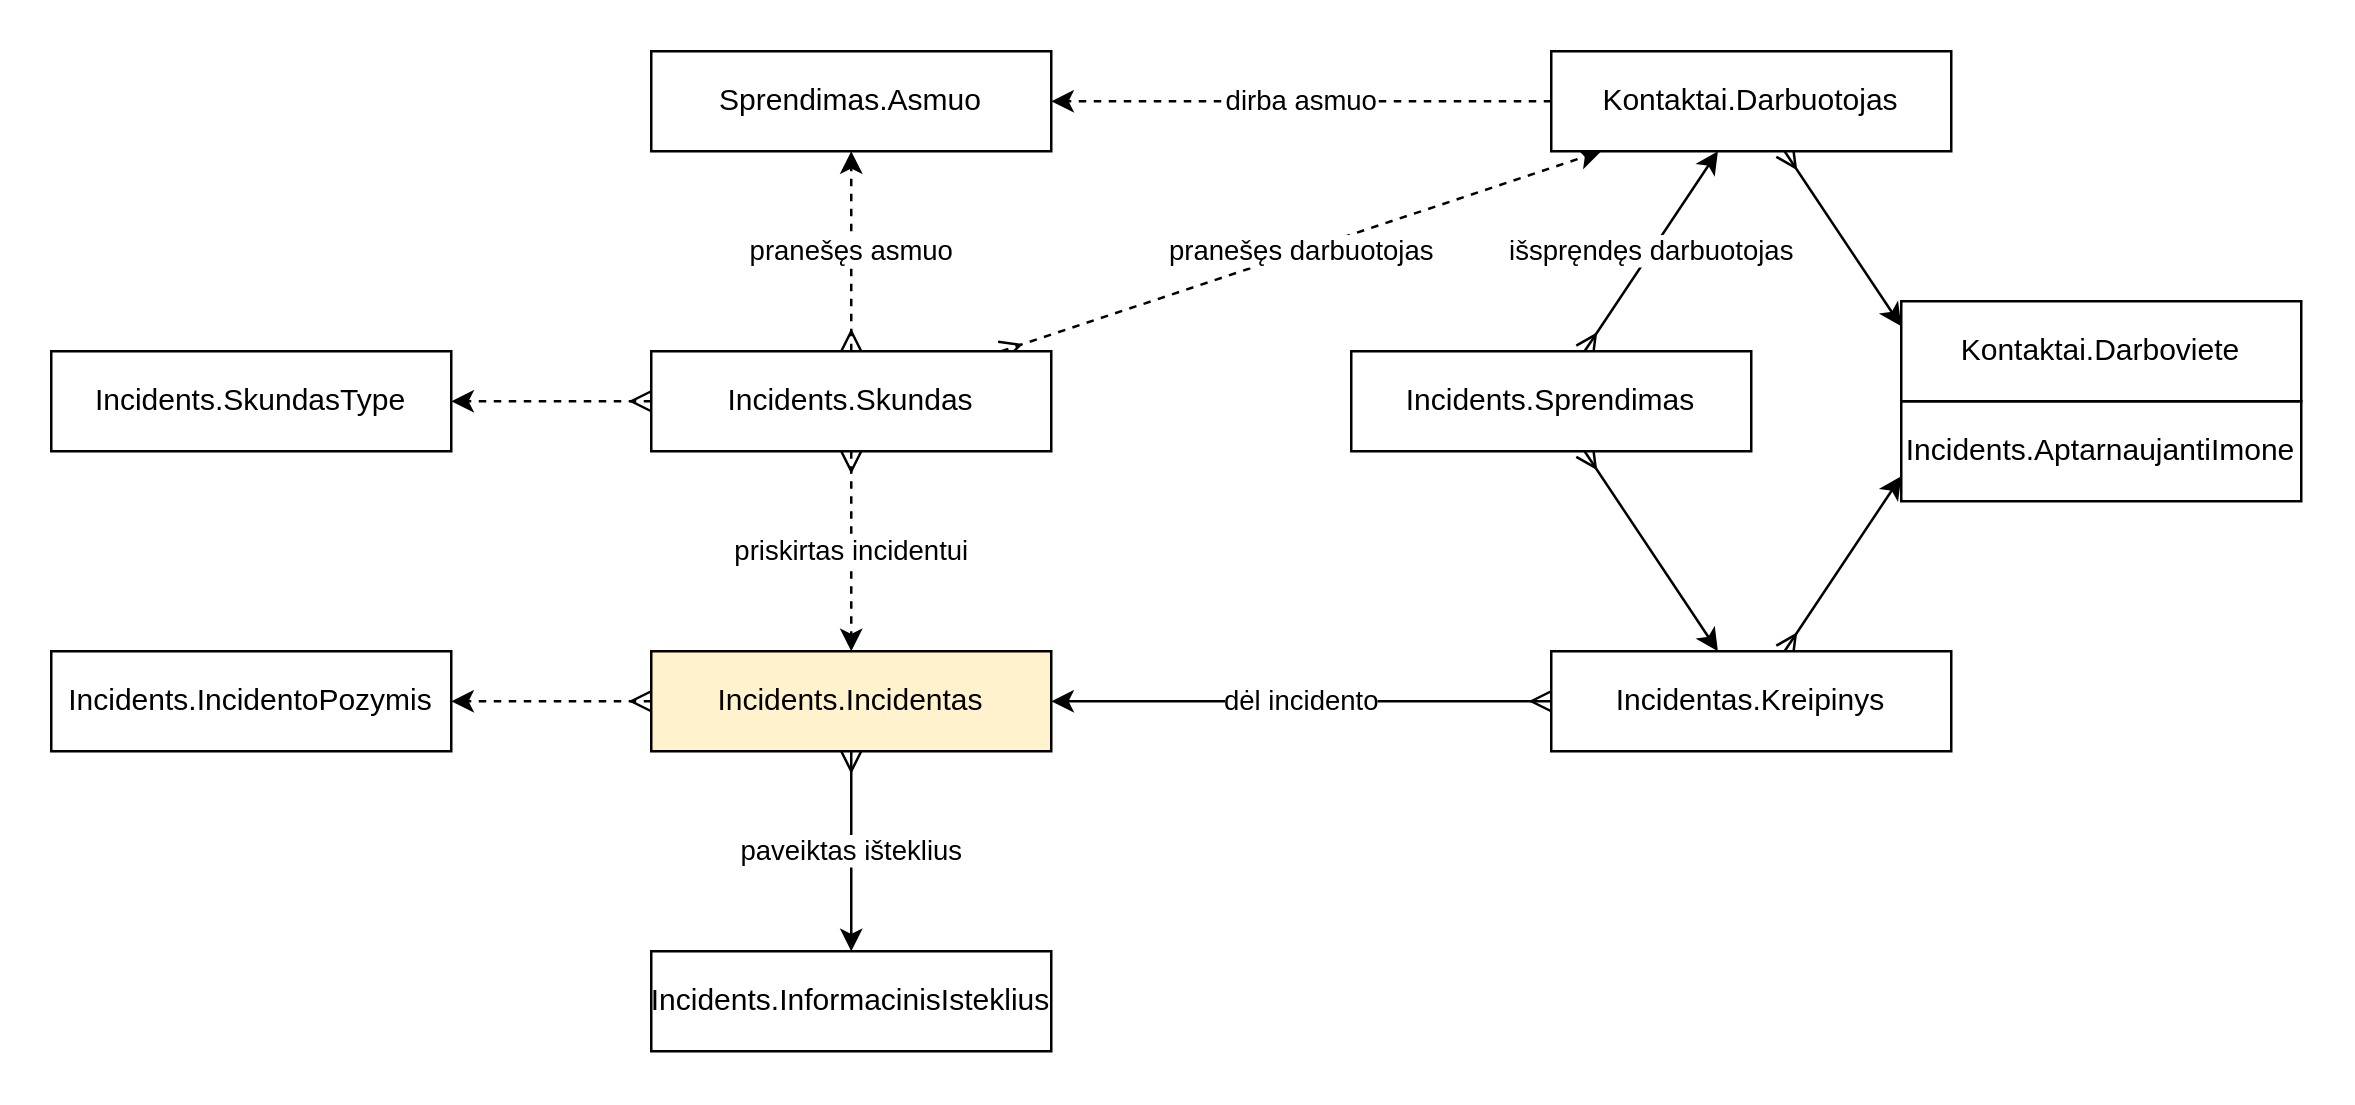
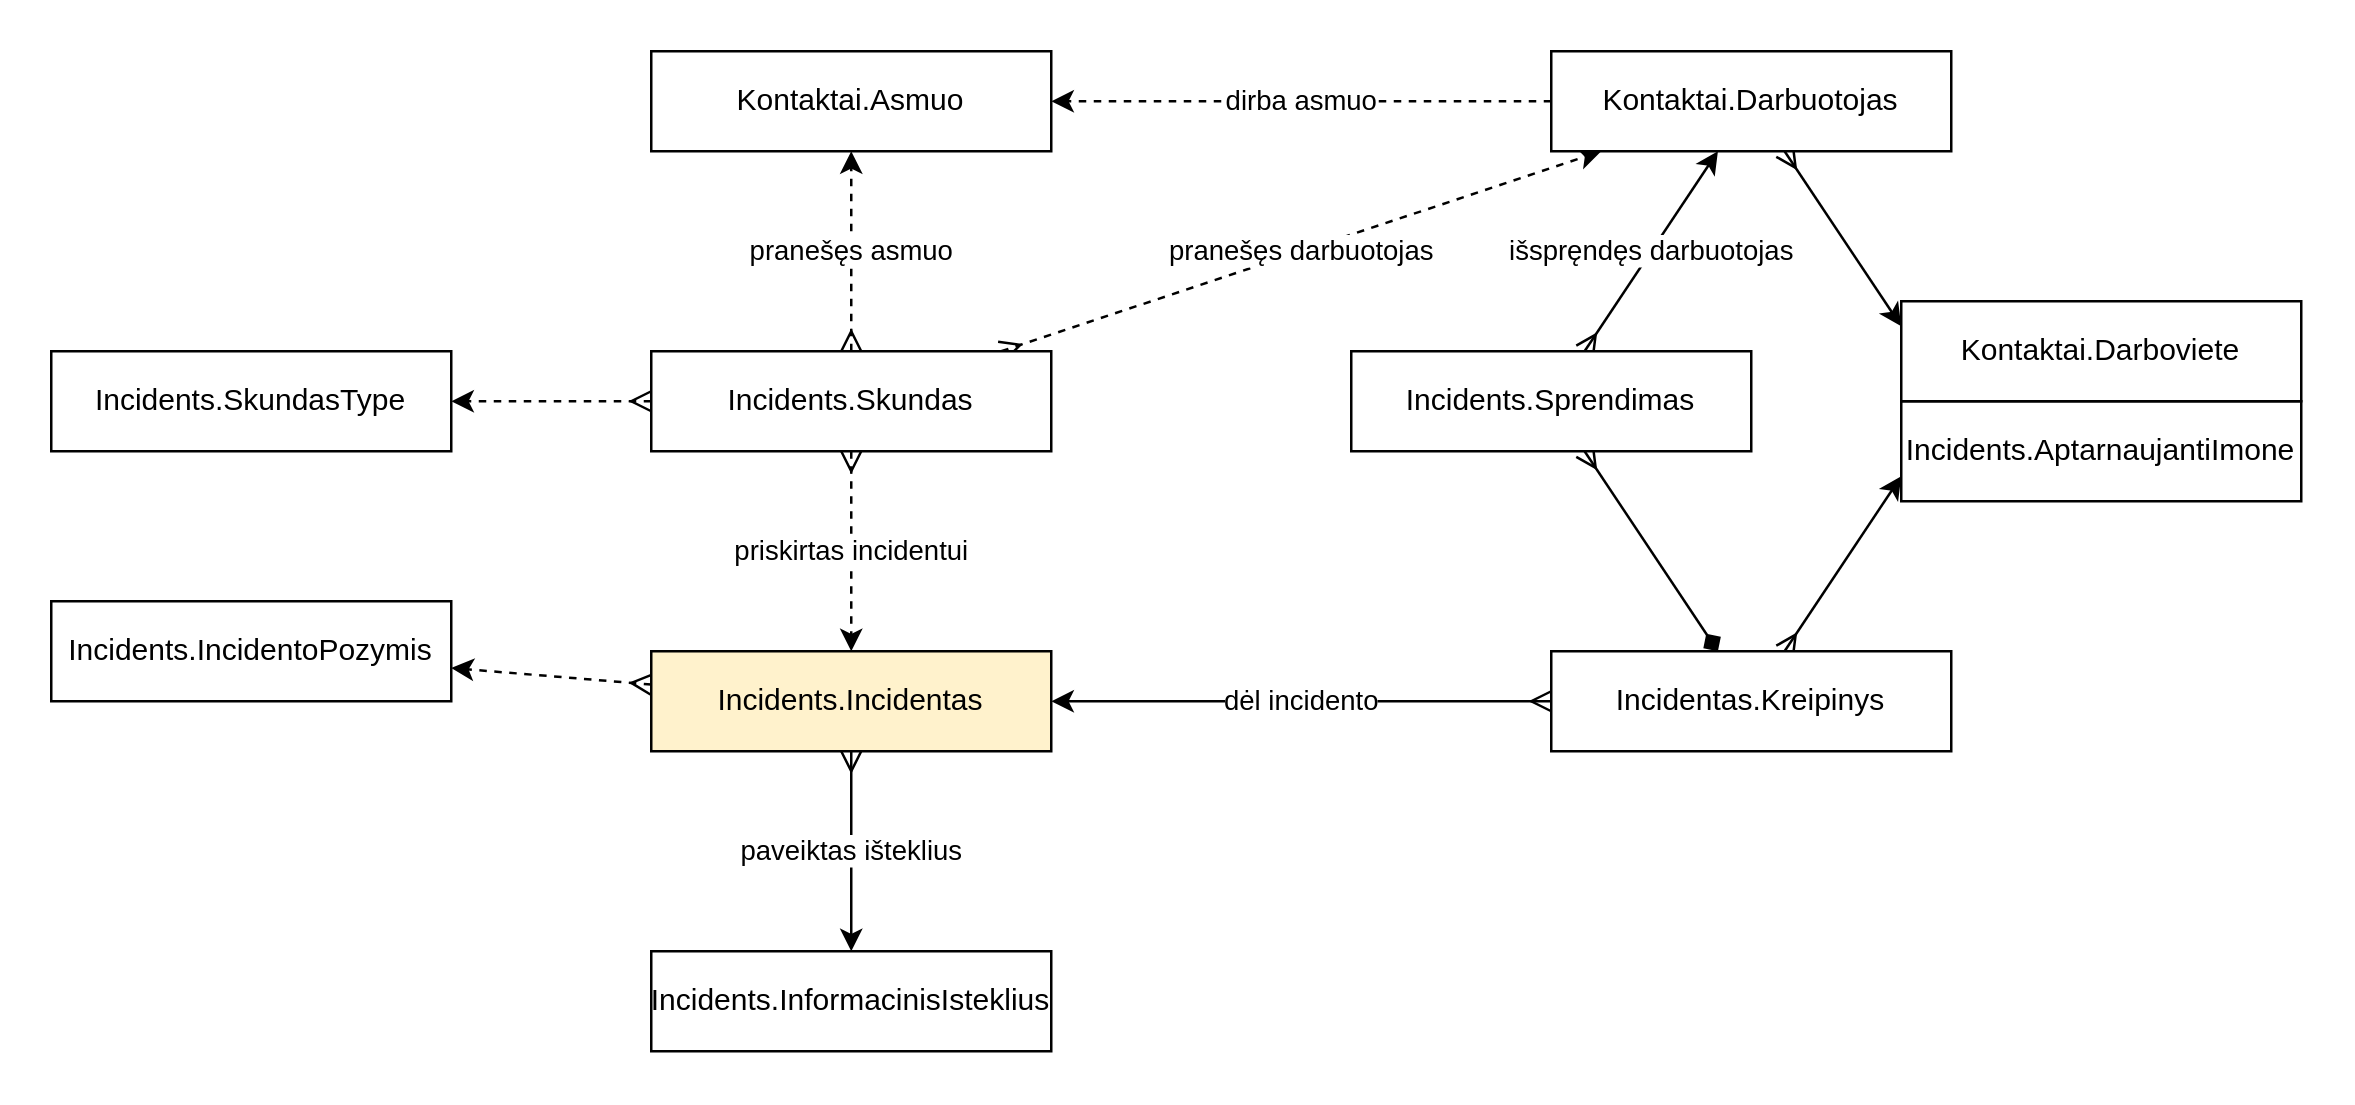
(851, 101) -> (851, 101)
(1707, 635) -> (1706, 634)
(251, 701) -> (251, 651)
